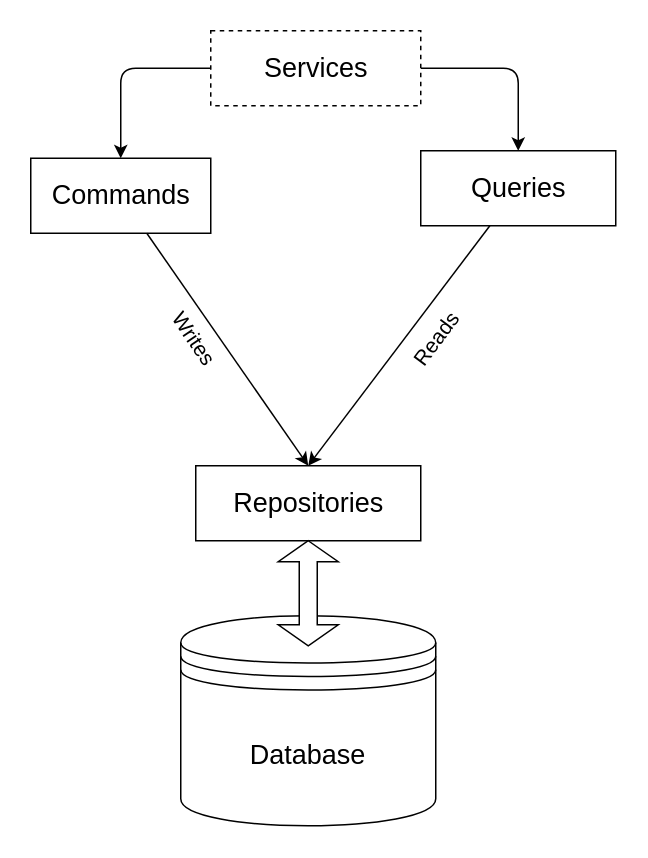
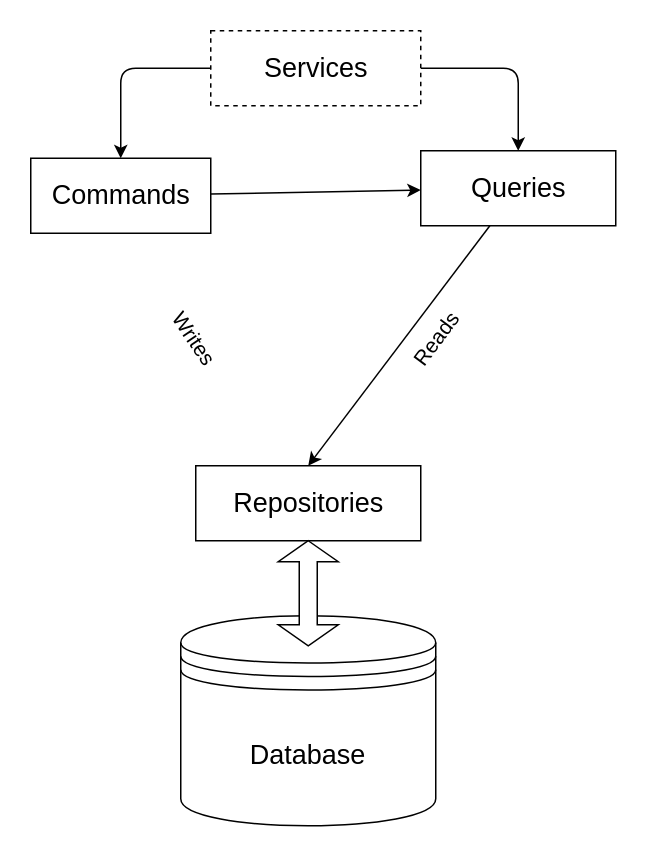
(225, 345) -> (311, 192)
